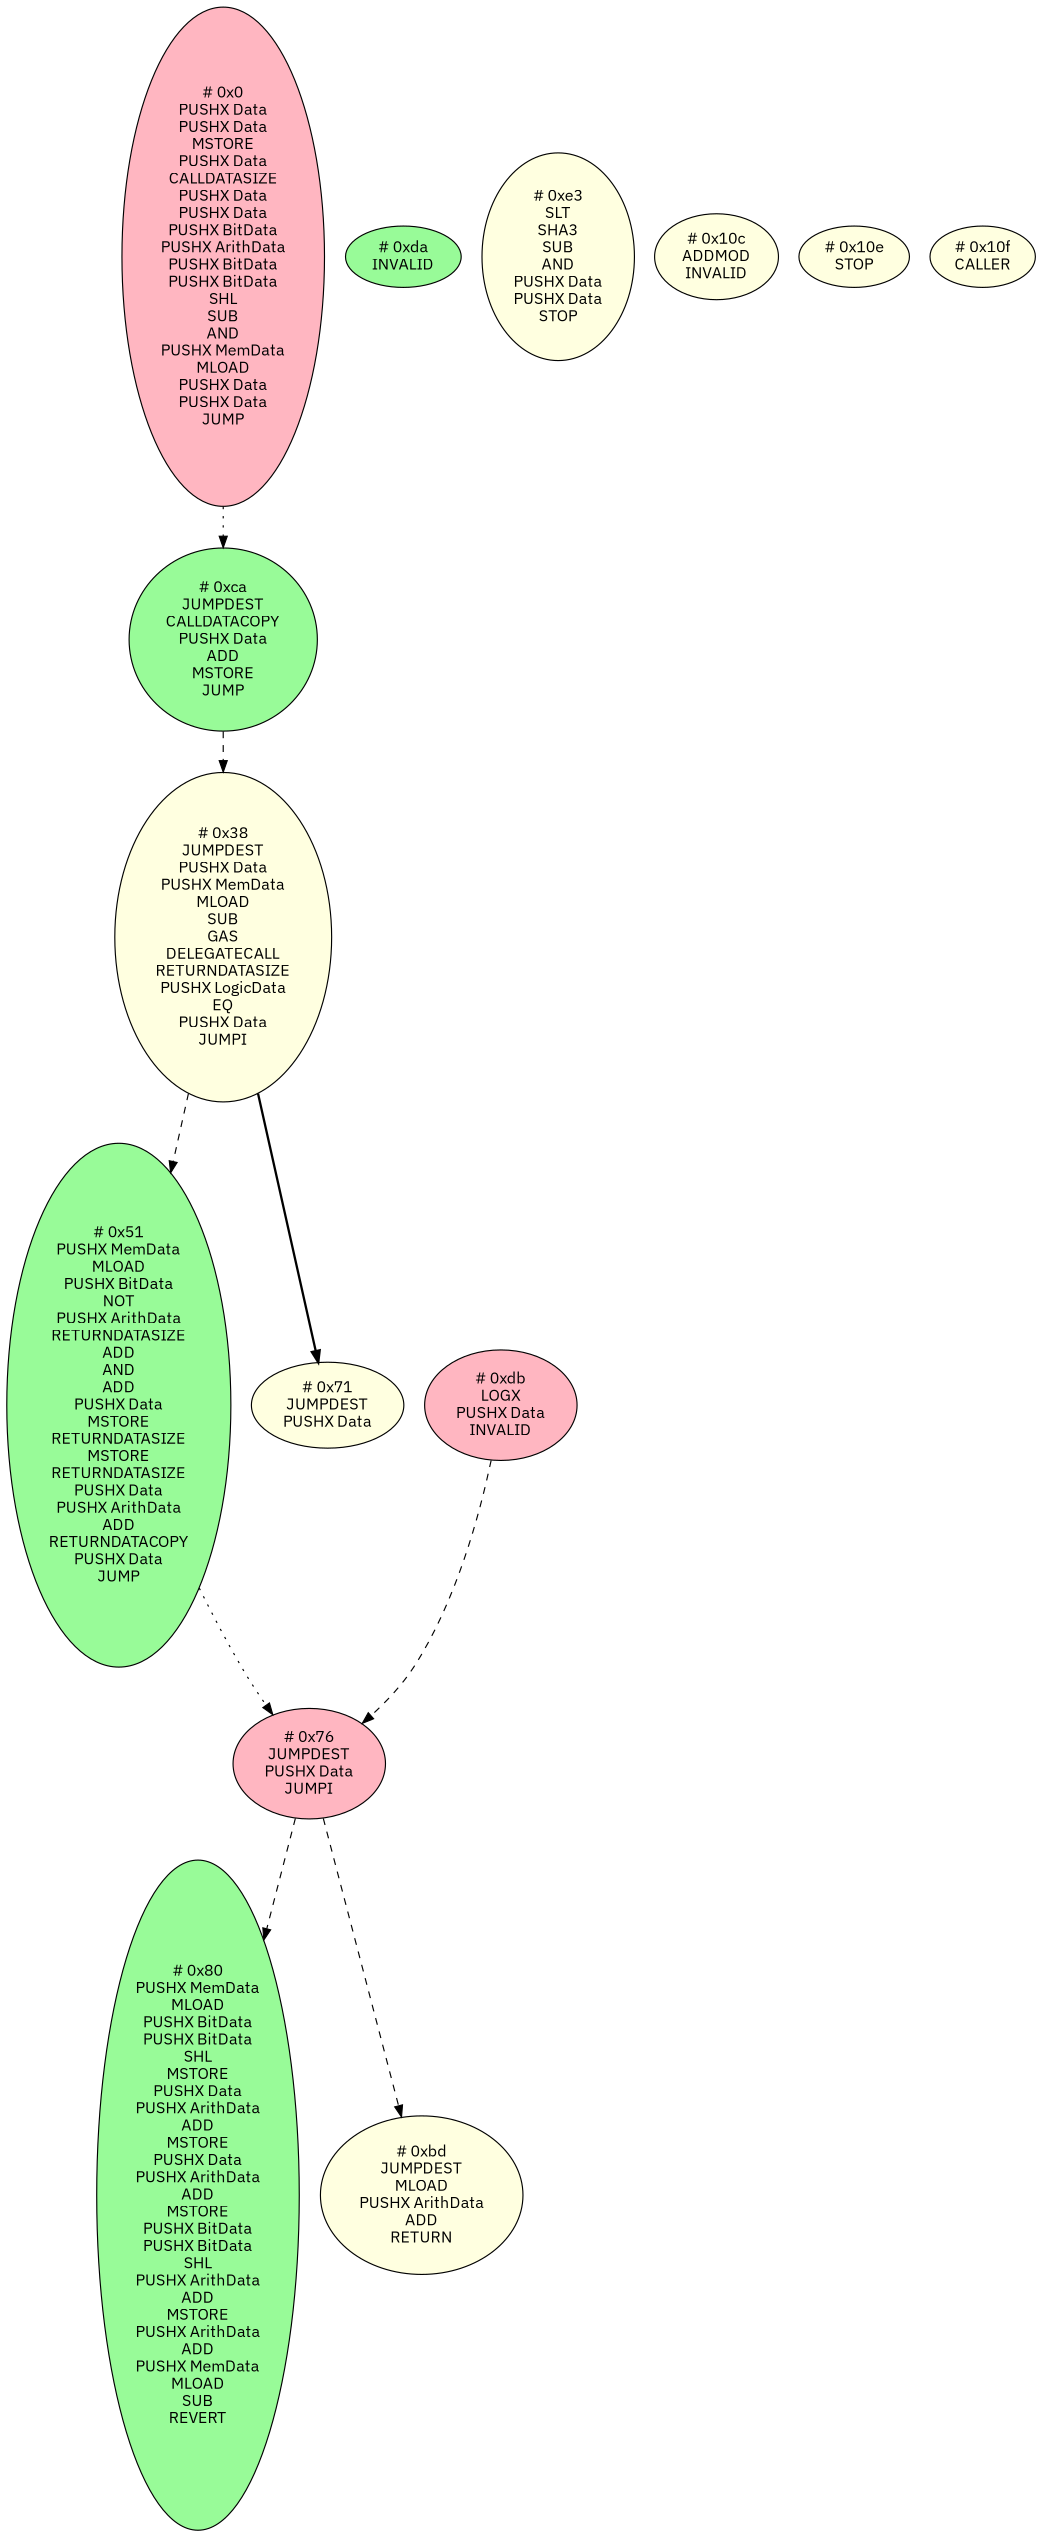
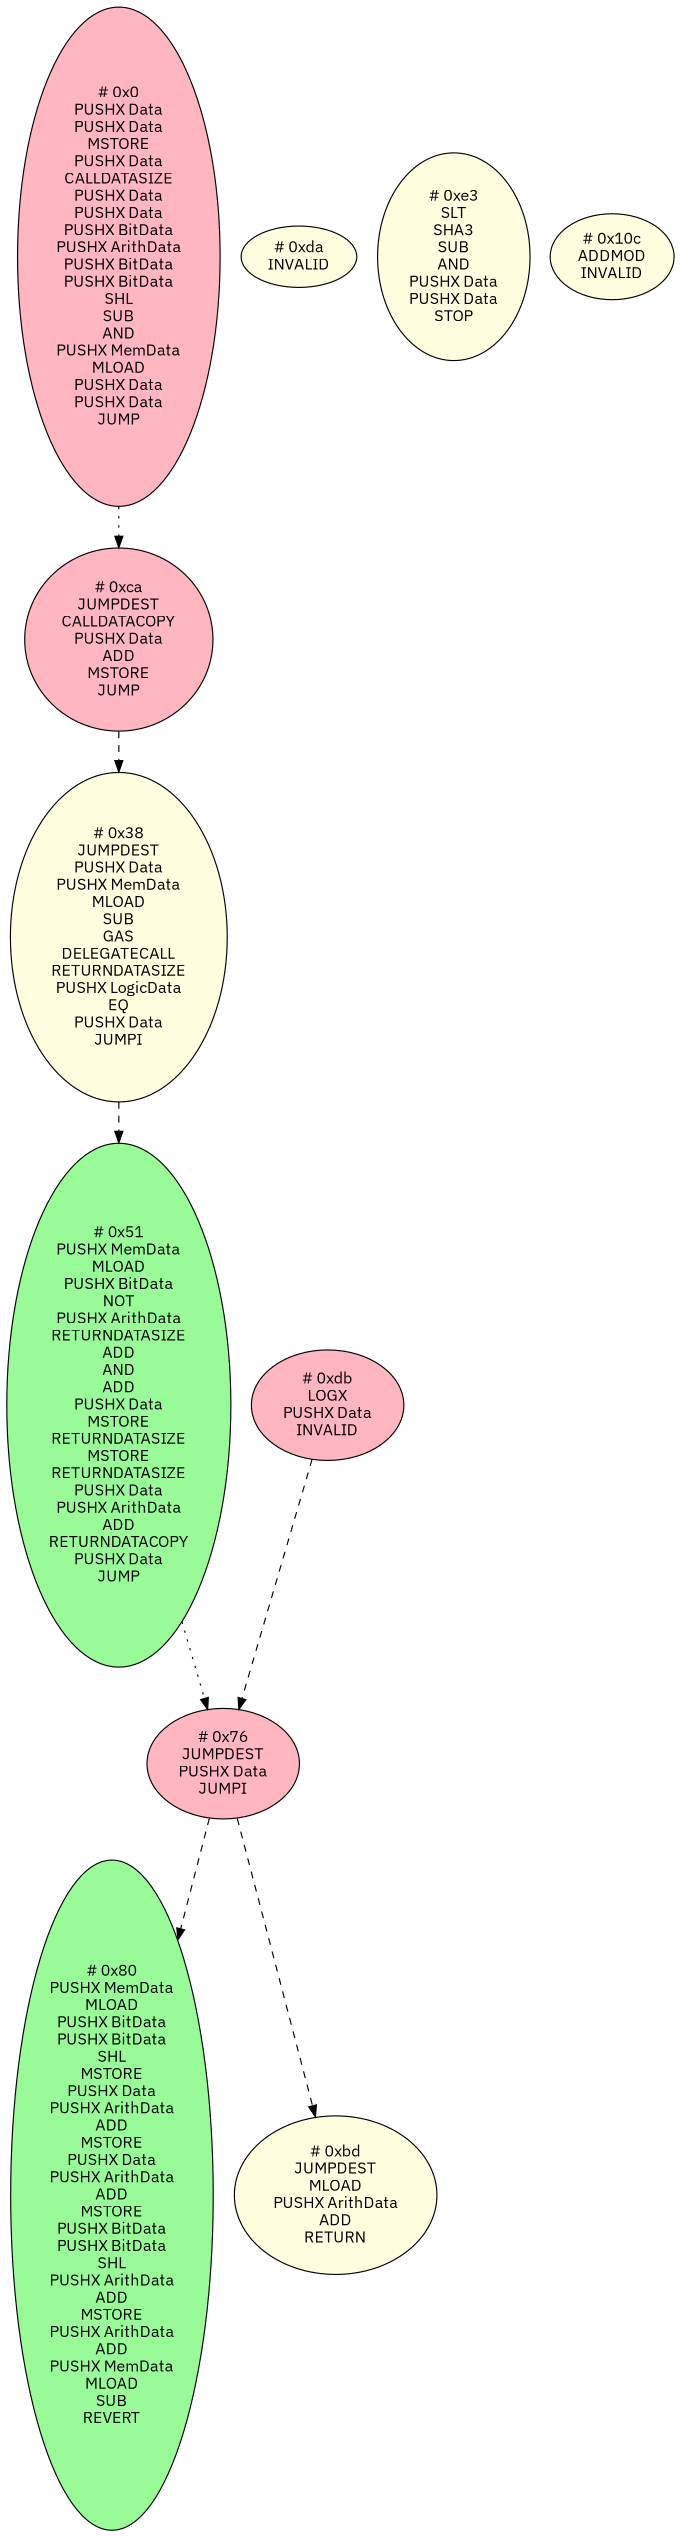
(403, 257) -> (299, 257)
(854, 257) -> none
(983, 257) -> none
(223, 640) -> (119, 640)
(328, 1405) -> none
